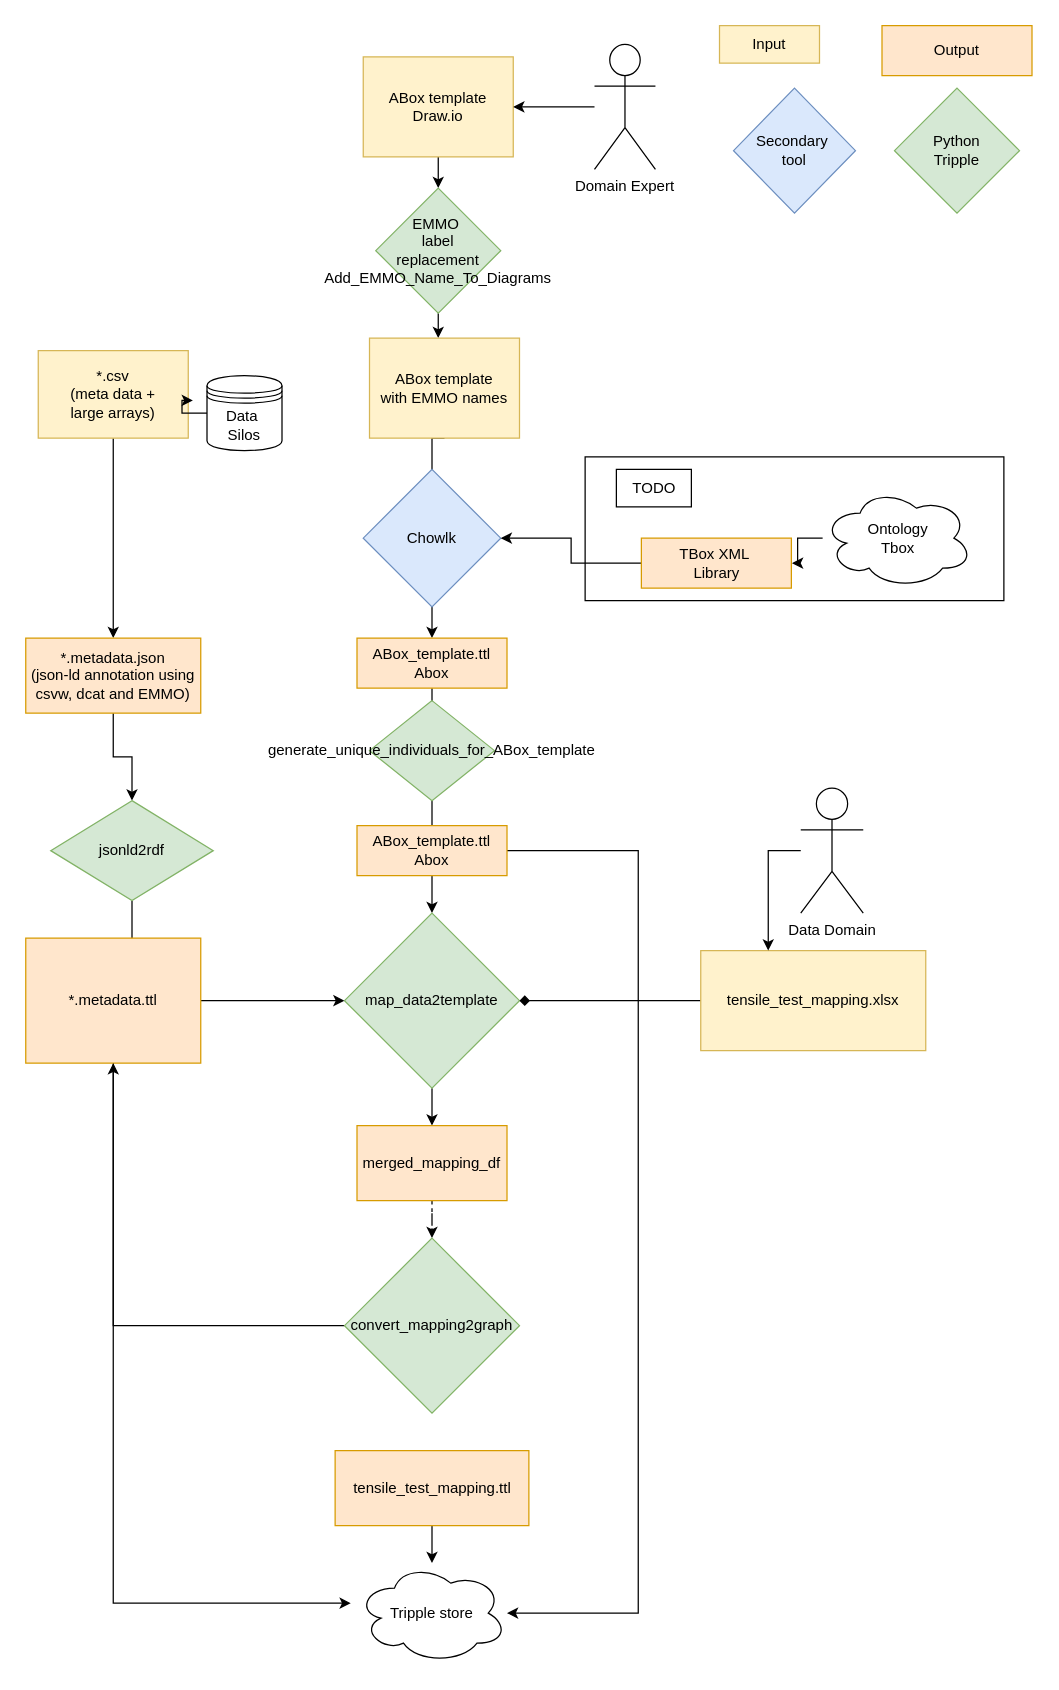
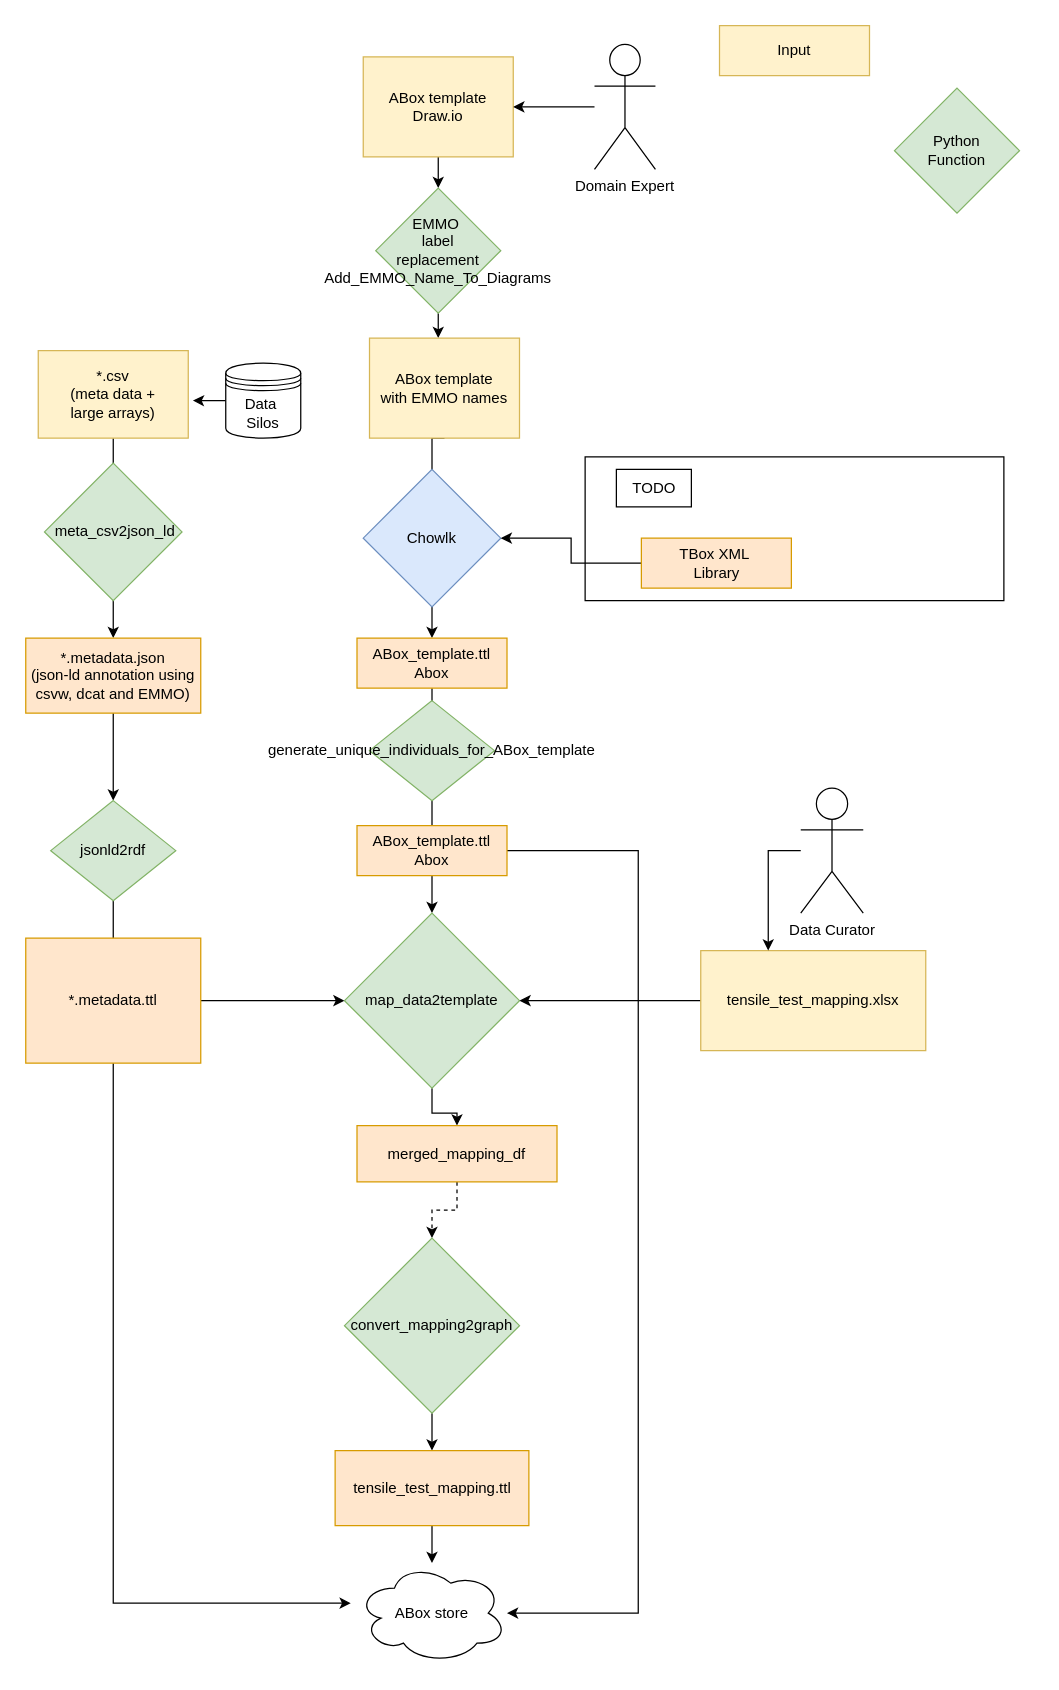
(769, 44) -> (794, 51)
(957, 51) -> none
(794, 151) -> none
(957, 151) -> (957, 151)
(244, 413) -> (263, 401)
none -> (113, 532)
(898, 538) -> none
(798, 539) -> none
(132, 851) -> (113, 851)
(833, 931) -> (833, 931)
(530, 1001) -> (529, 1001)
(432, 1163) -> (457, 1154)
(230, 1326) -> (432, 1436)
(432, 1613) -> (432, 1613)
